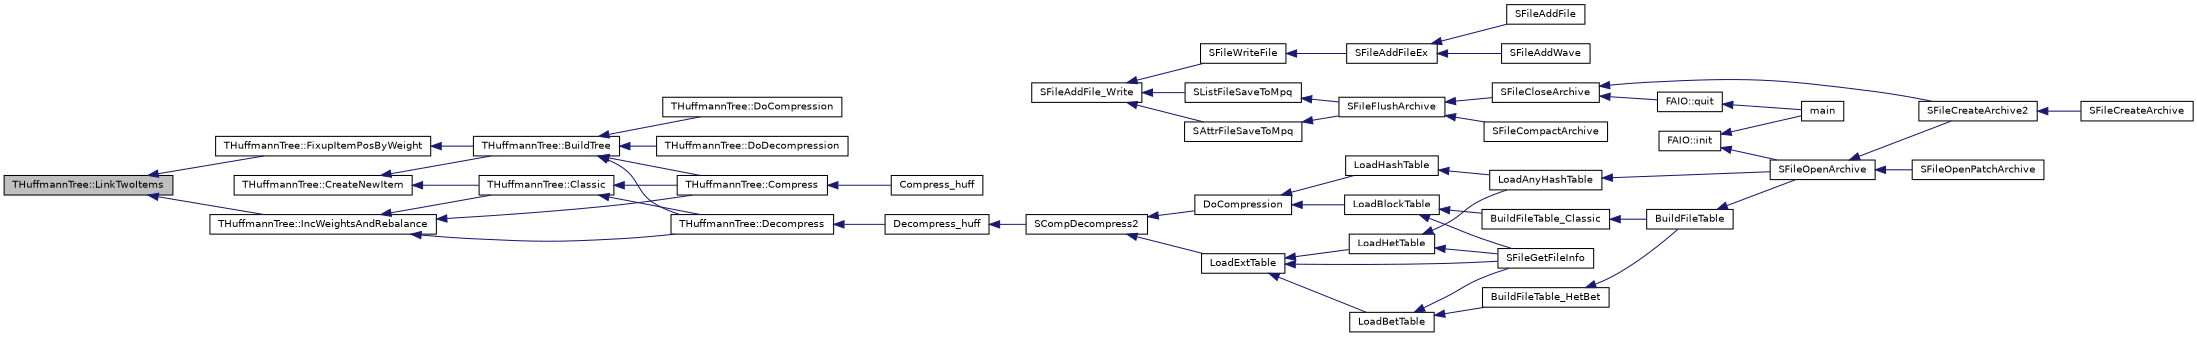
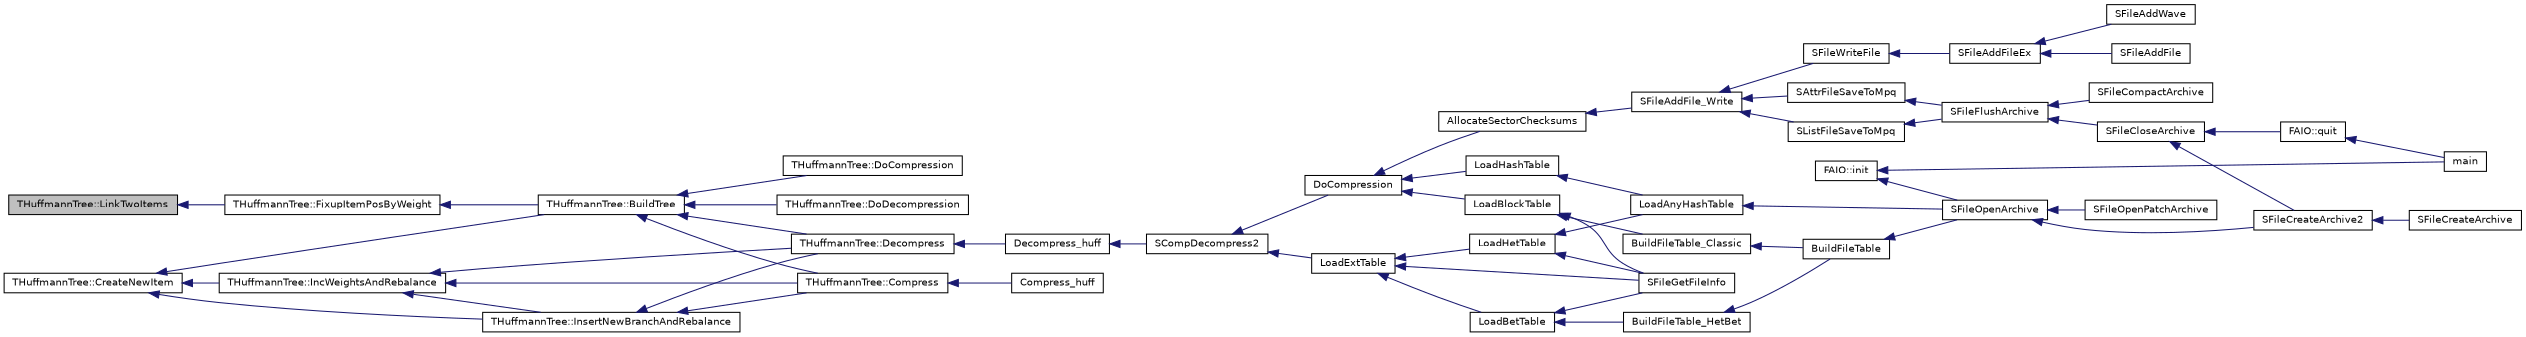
none -> (1512, 121)
(546, 185) -> (611, 322)
(211, 206) -> (206, 283)
